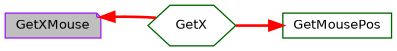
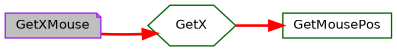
(135, 17) -> (122, 34)
